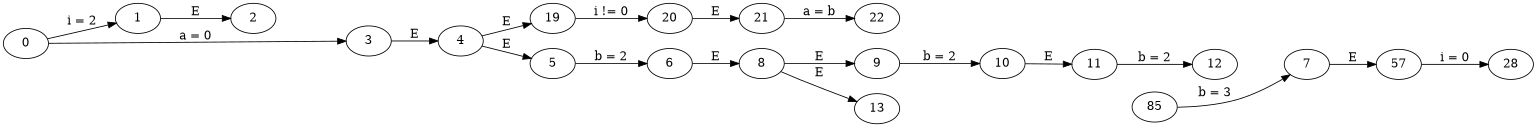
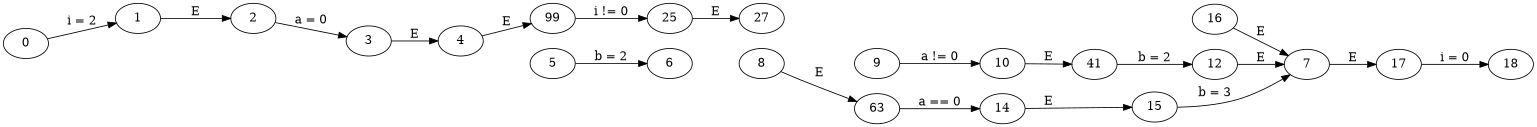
(553, 18) -> (553, 18)
(670, 18) -> (670, 18)
(762, 18) -> (762, 18)
(877, 18) -> none
none -> (1215, 19)
(193, 42) -> (307, 29)
(503, 51) -> none
(940, 57) -> (940, 57)
(711, 64) -> none
(815, 64) -> none
(1094, 64) -> (1094, 64)
none -> (1256, 64)
(1399, 64) -> (1399, 64)
(1511, 64) -> (1511, 64)
(1155, 107) -> (1155, 107)
(877, 109) -> (877, 109)
none -> (1002, 109)
